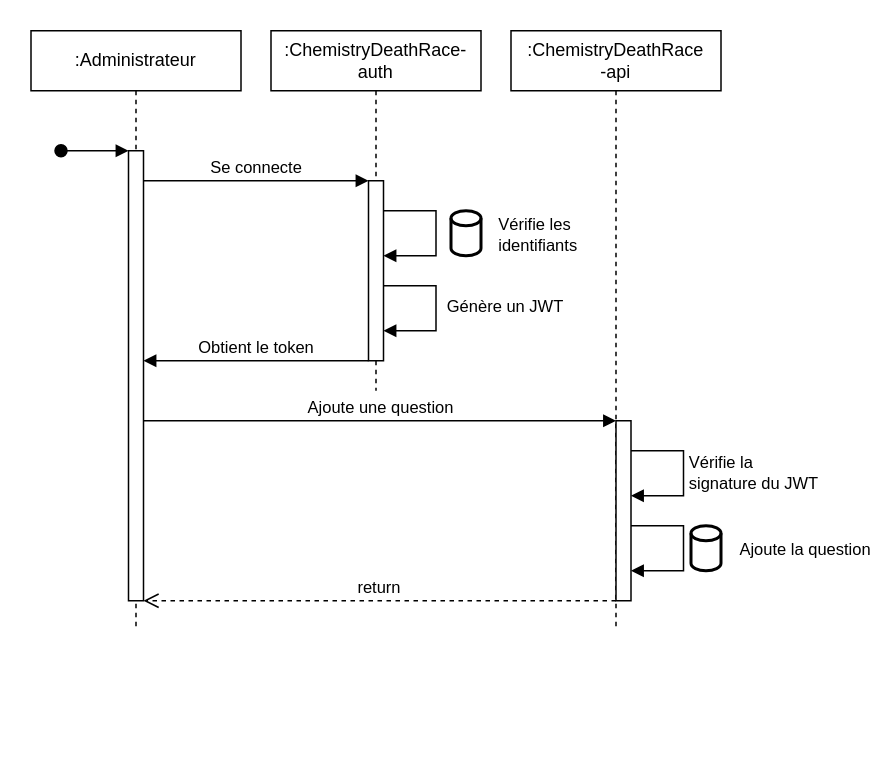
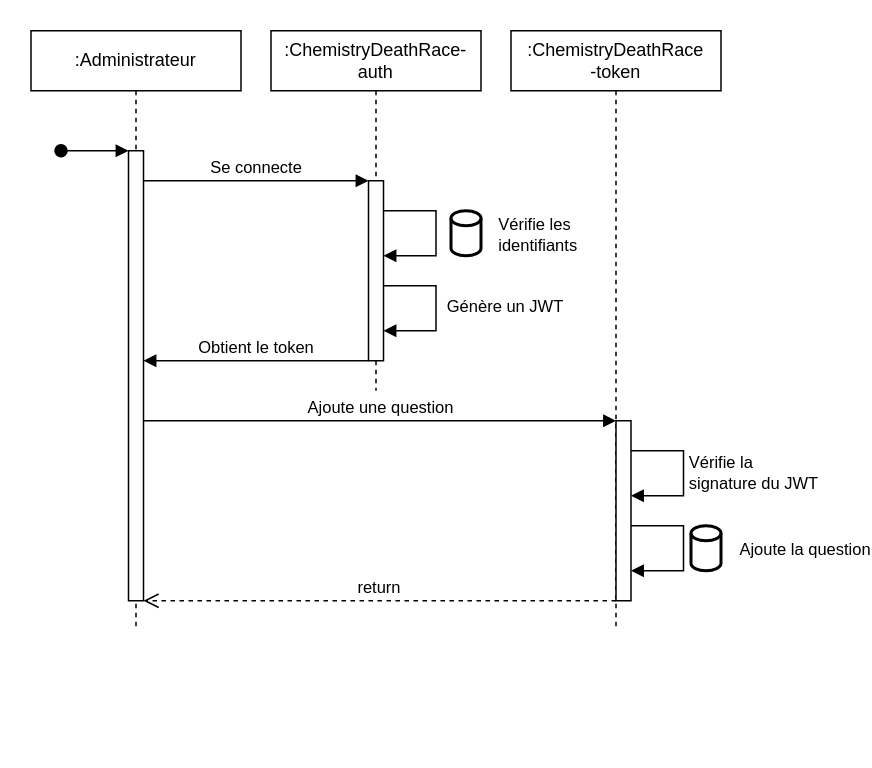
(616, 61) -> (616, 61)
